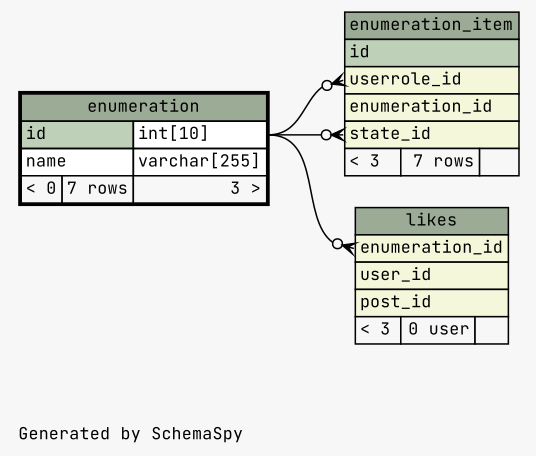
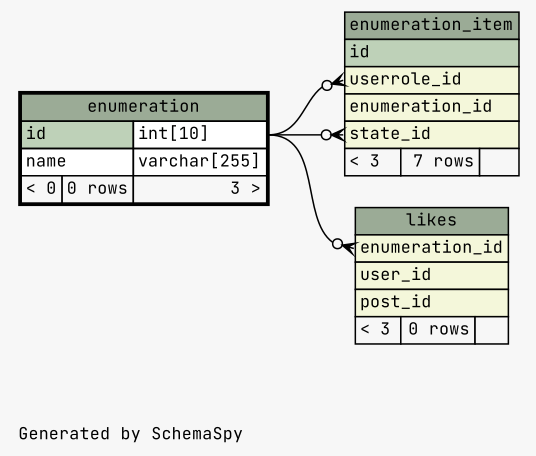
(98, 189) -> (98, 189)
(439, 330) -> (439, 330)
